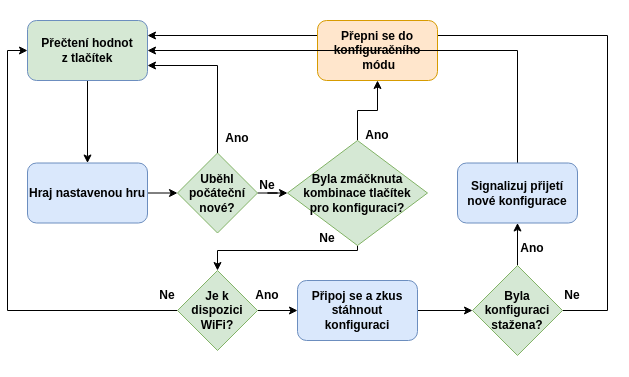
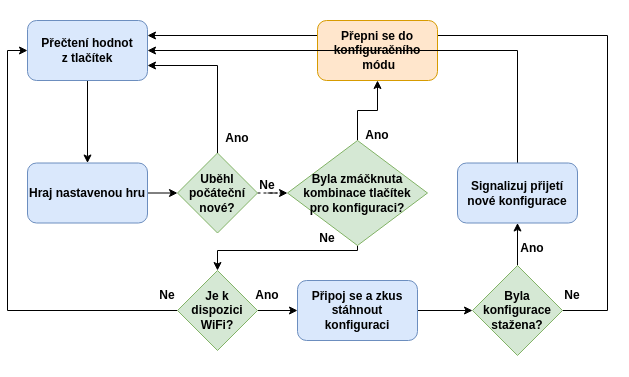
(88, 51) -> (88, 51)
(276, 193) -> (276, 193)
(518, 311) -> (518, 311)
